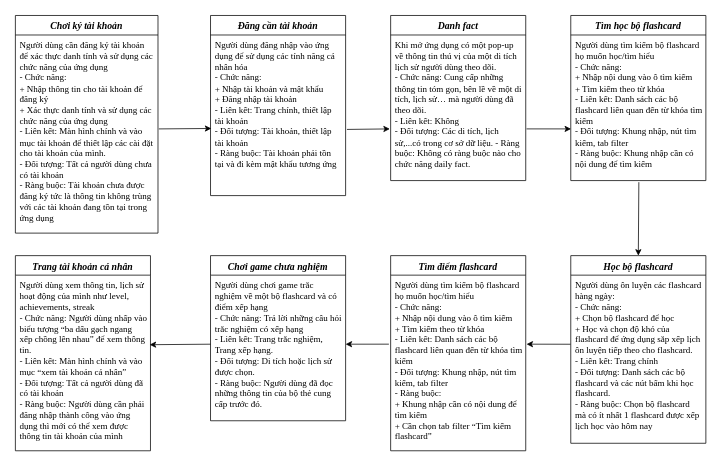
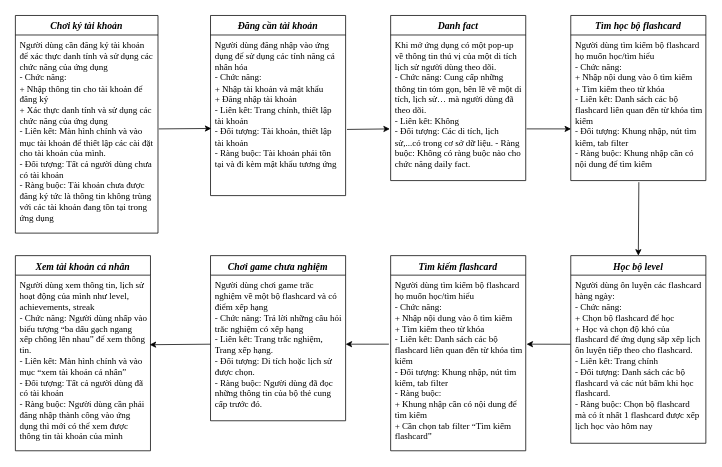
(83, 266) -> (83, 266)
(458, 266) -> (458, 266)
(638, 266) -> (638, 266)
